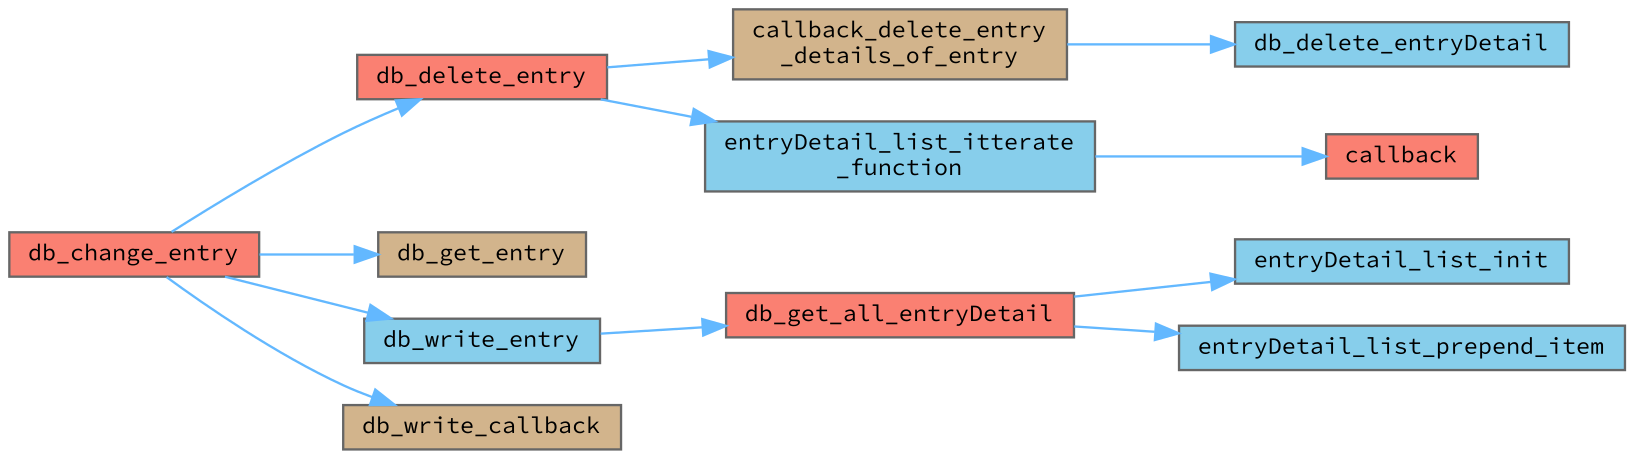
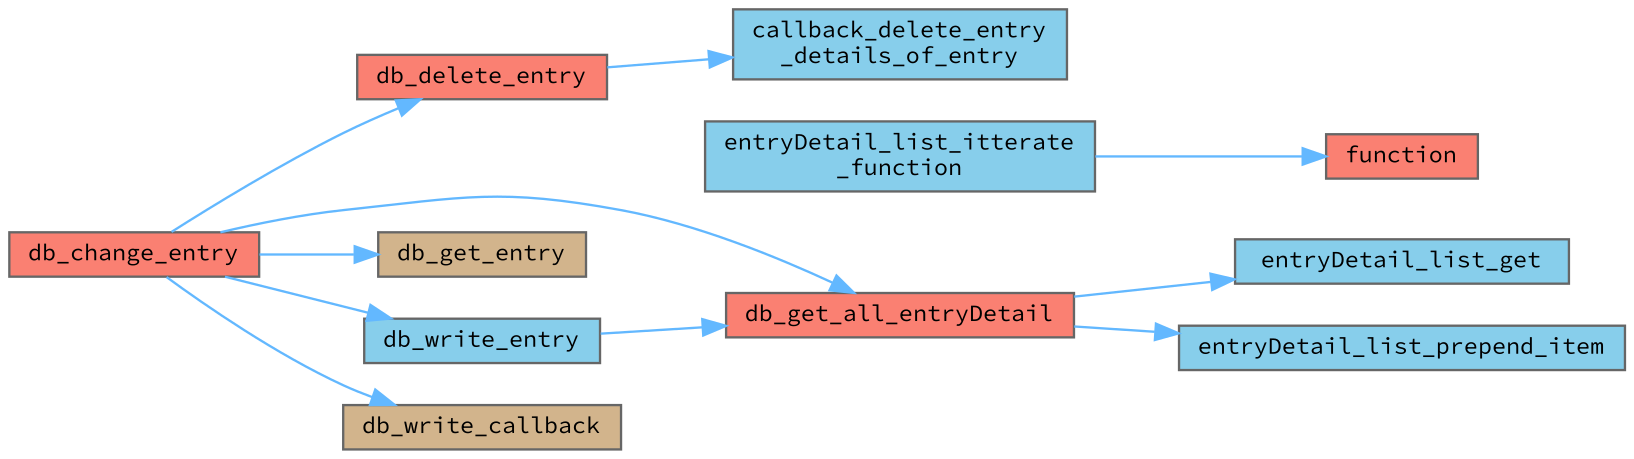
(900, 44) -> (900, 44)
(1402, 44) -> none
(646, 108) -> none
(1402, 156) -> (1402, 156)
none -> (532, 198)
(1402, 261) -> (1402, 261)
